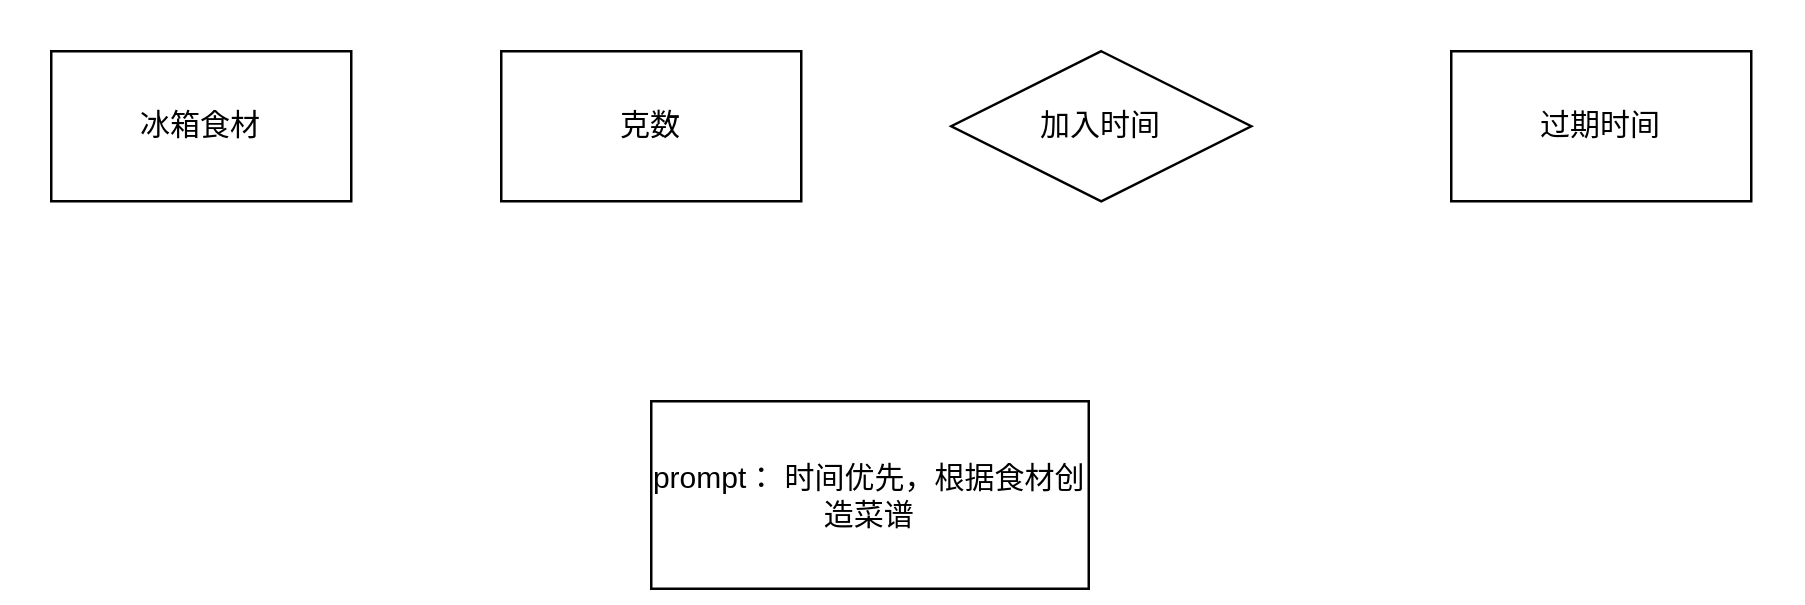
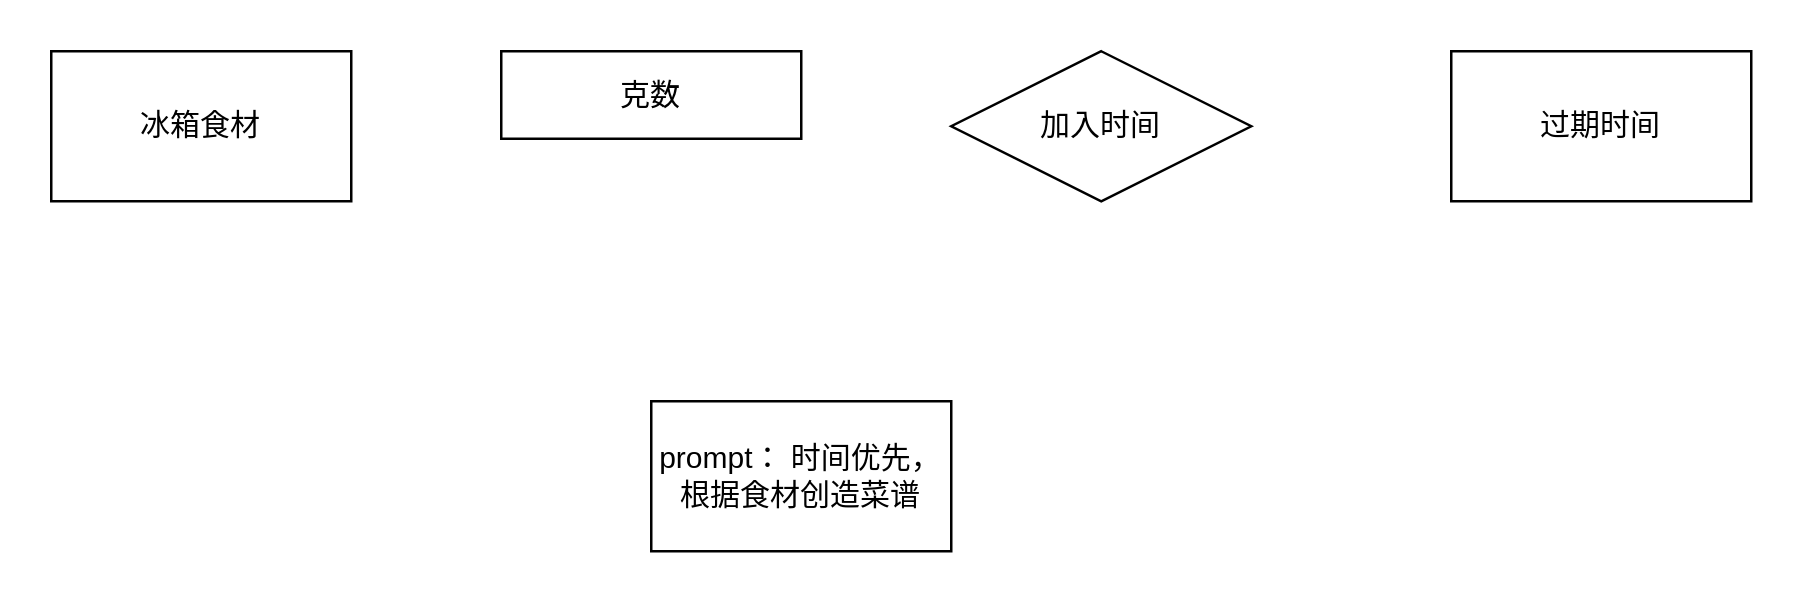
(651, 126) -> (651, 95)
(870, 495) -> (801, 476)
